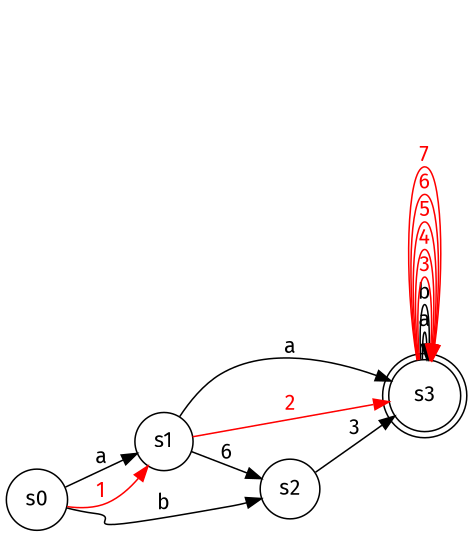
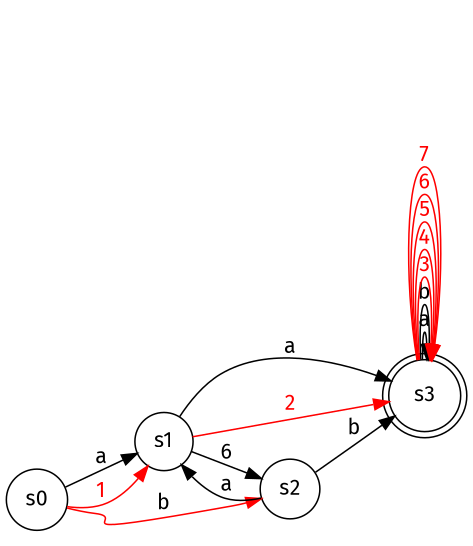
(354, 429) -> (354, 429)
none -> (223, 498)
(154, 519) -> (154, 519)
